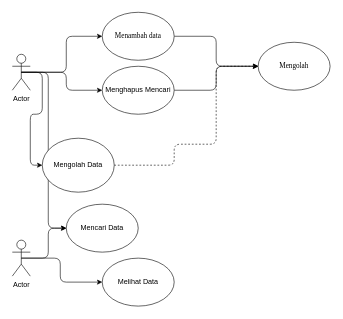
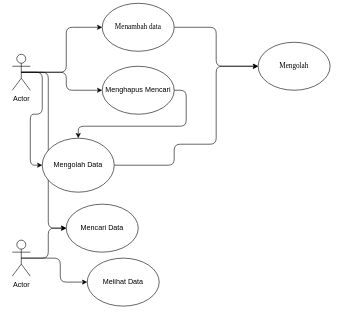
(138, 36) -> (138, 27)
(197, 90) -> (79, 128)
(183, 144) -> (183, 144)
(138, 282) -> (123, 282)
